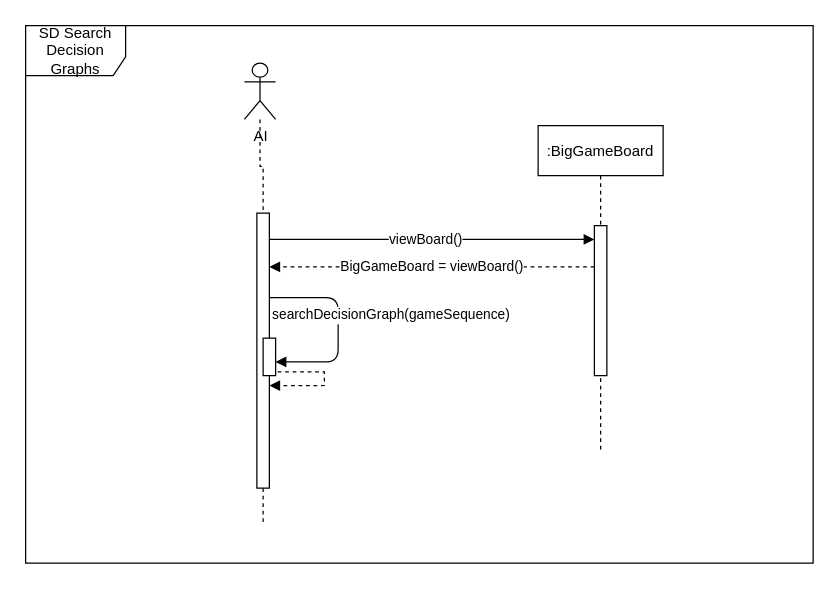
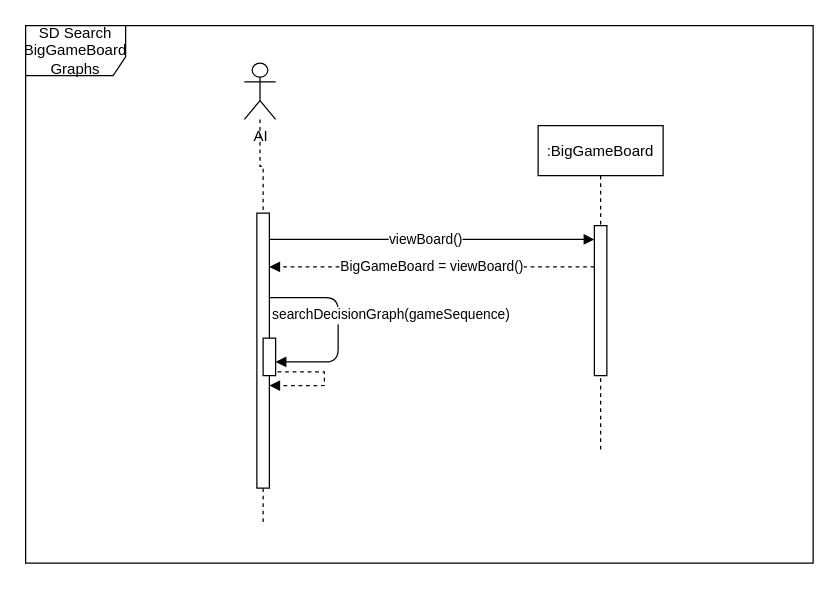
(76, 51) -> (76, 51)
